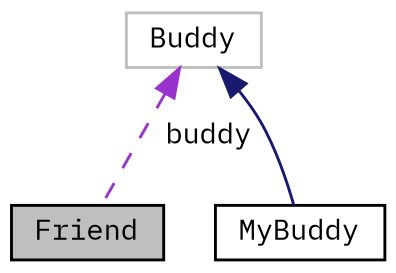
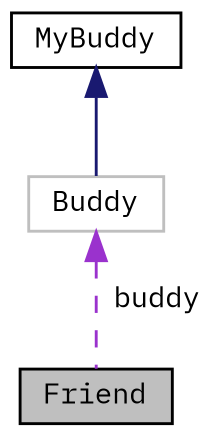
(272, 145) -> (96, 137)
